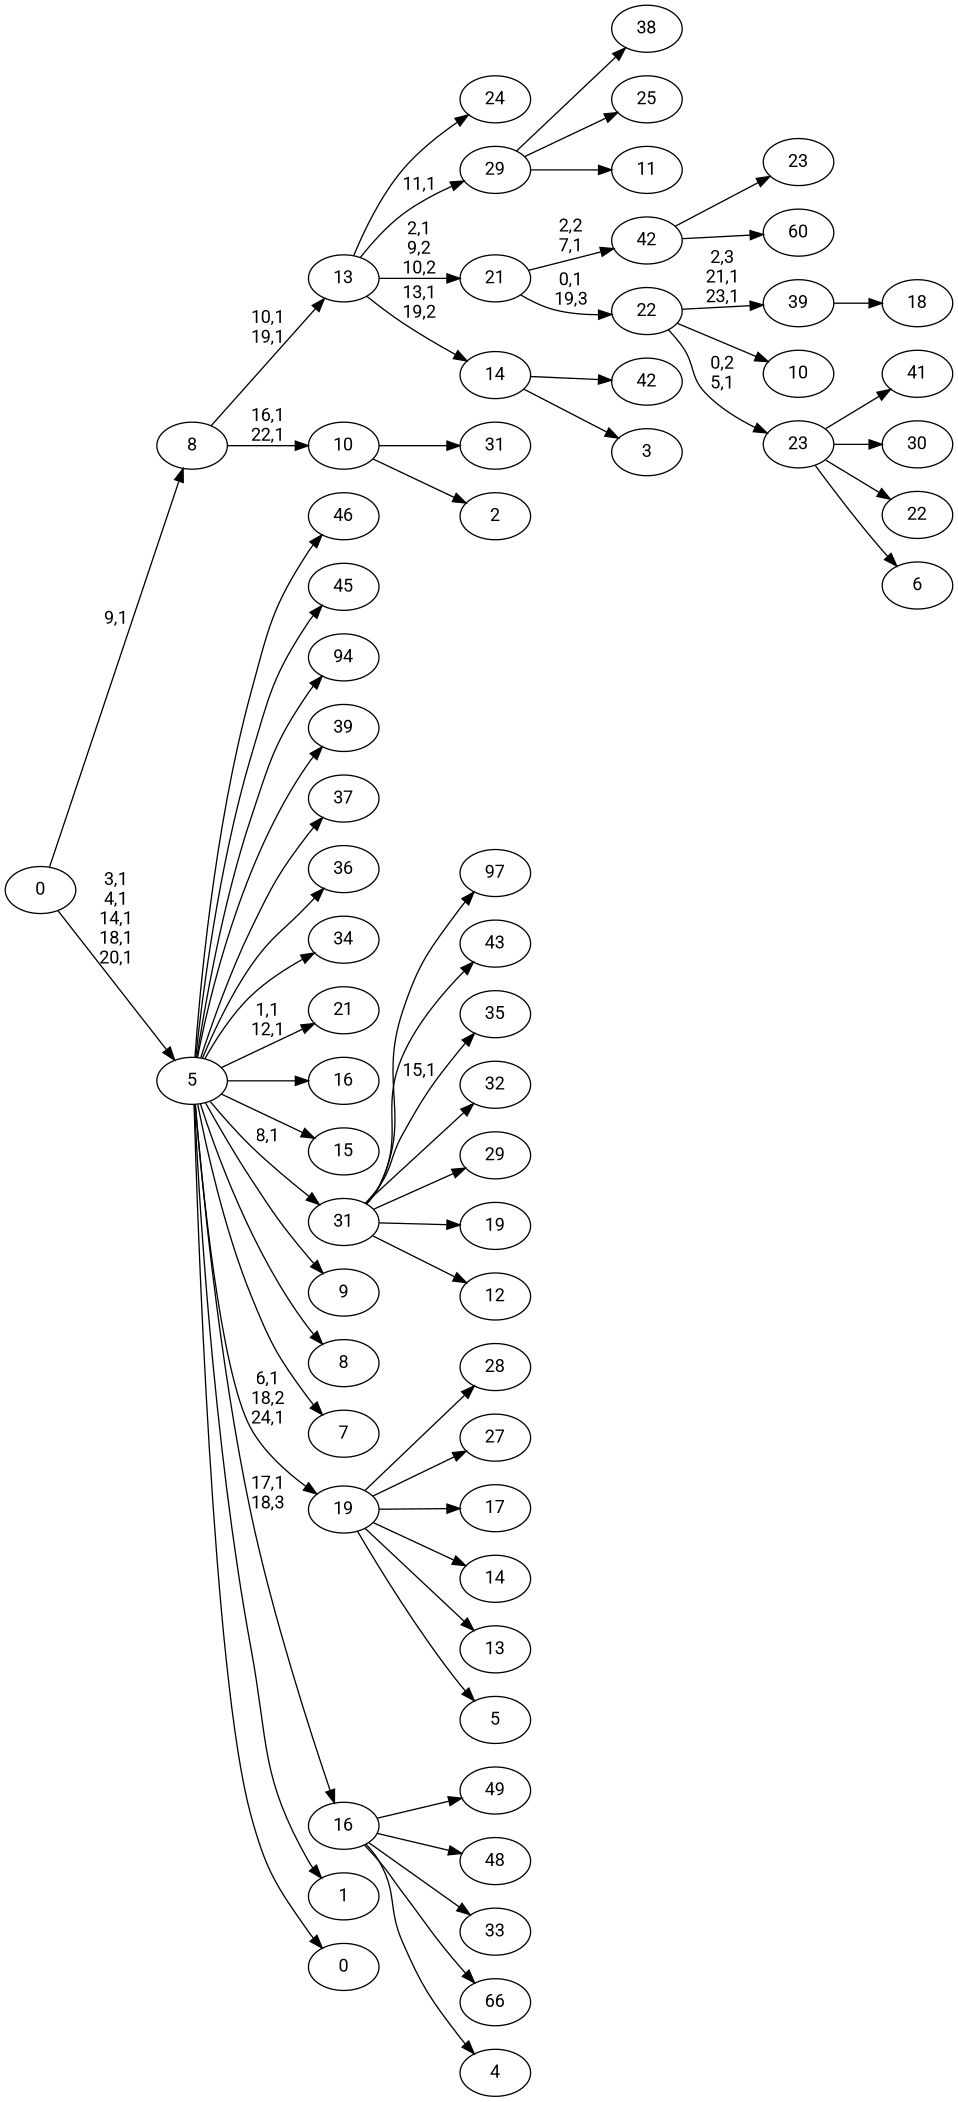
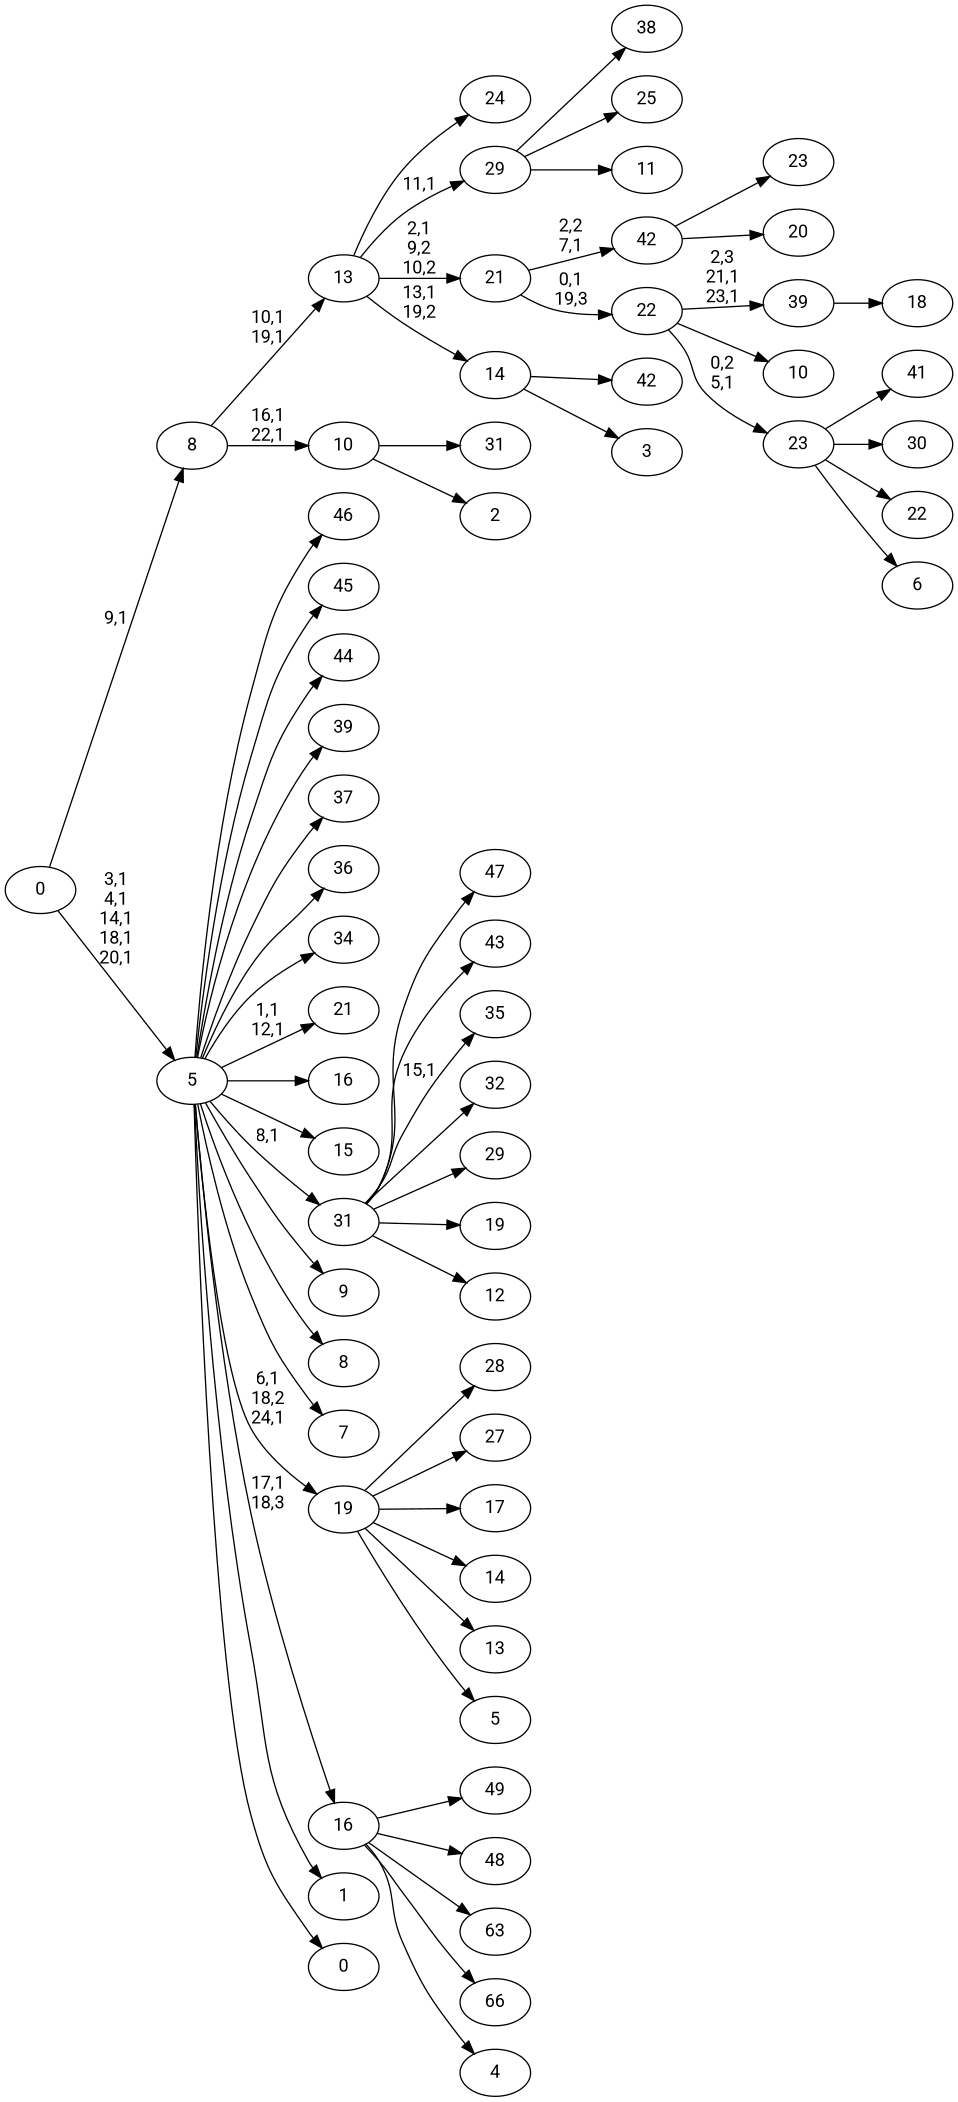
(799, 233) -> (799, 233)
(344, 657) -> (344, 657)
(495, 873) -> (495, 873)
(495, 1932) -> (495, 1932)
